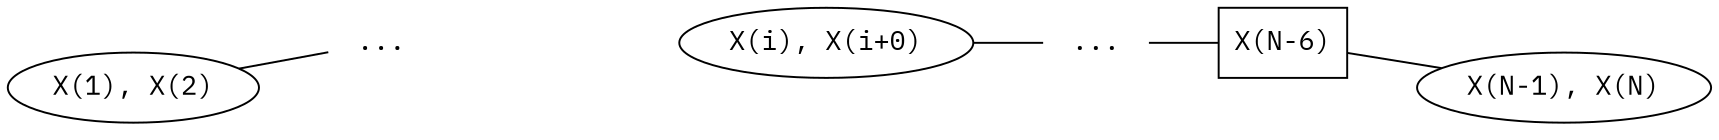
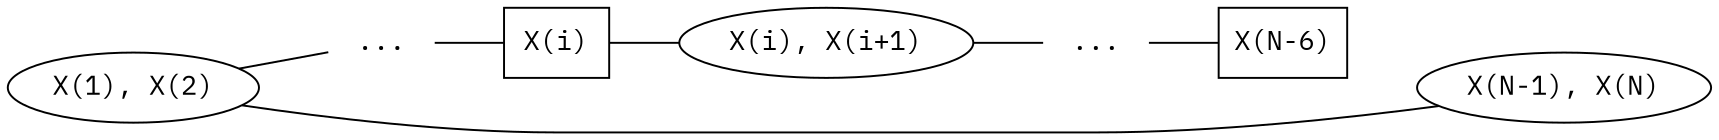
none -> (557, 43)
(826, 43) -> (826, 43)
(1395, 61) -> (840, 132)
